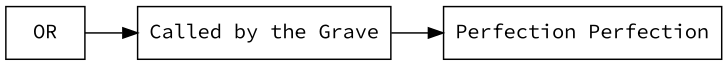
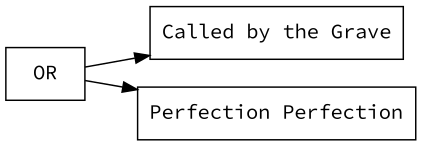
(410, 33) -> (104, 84)
